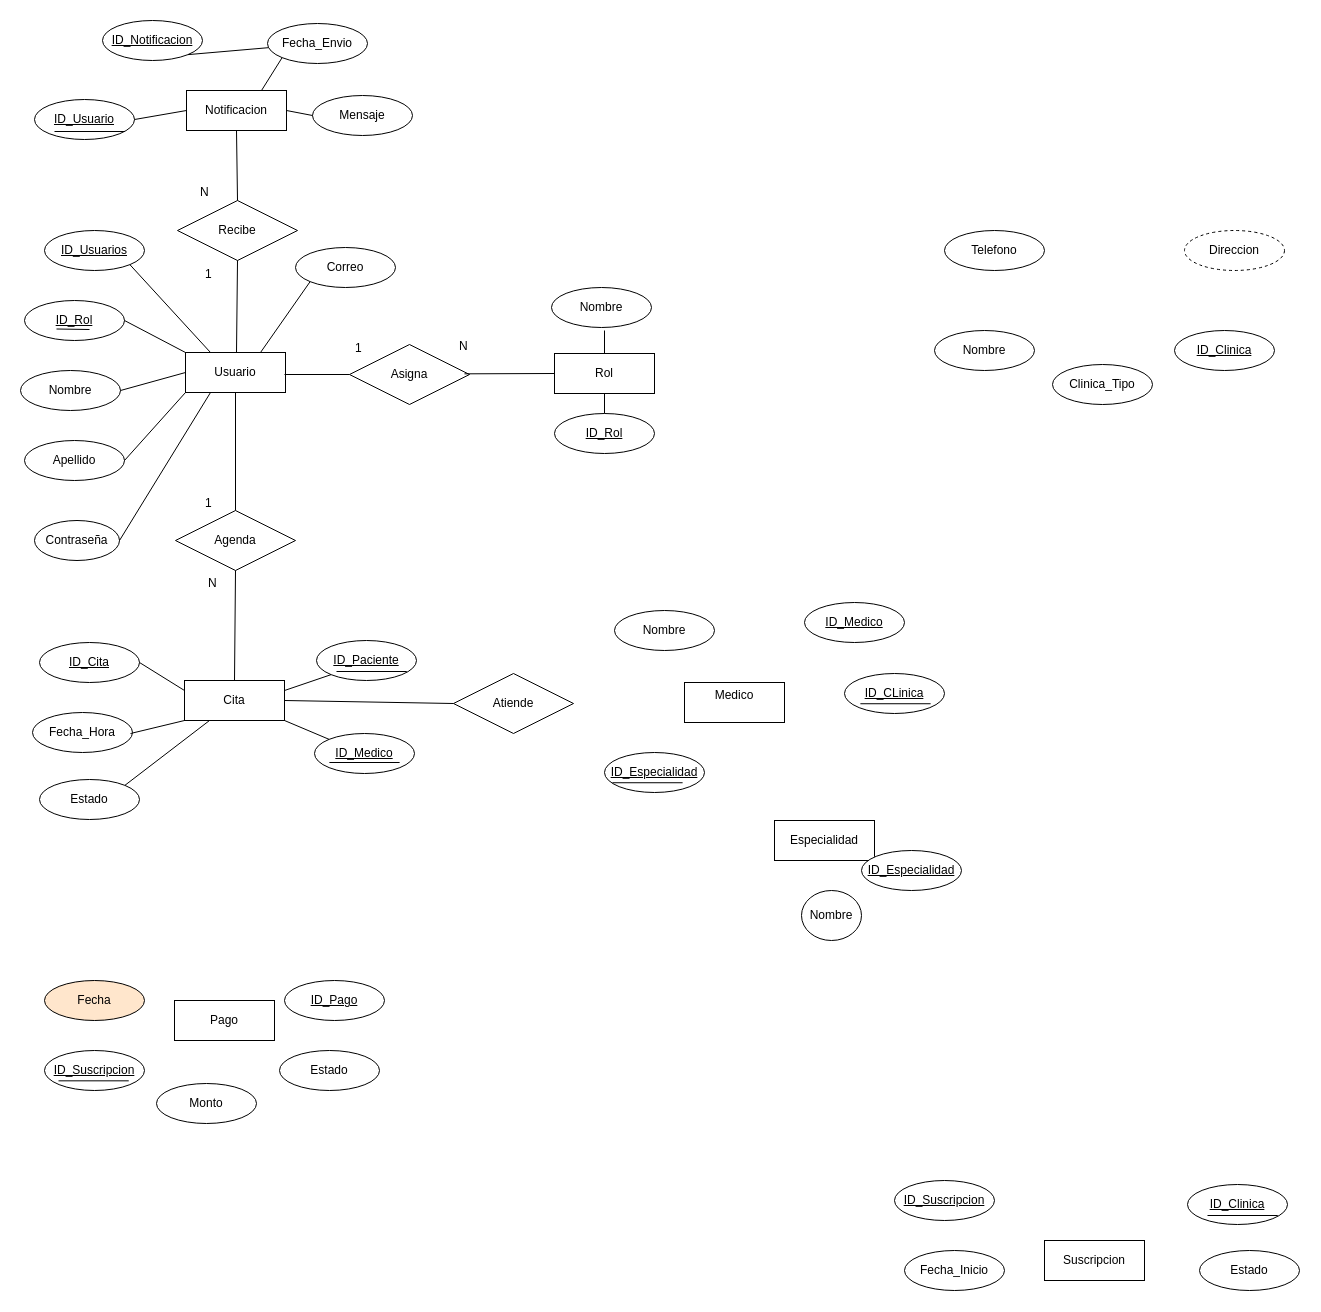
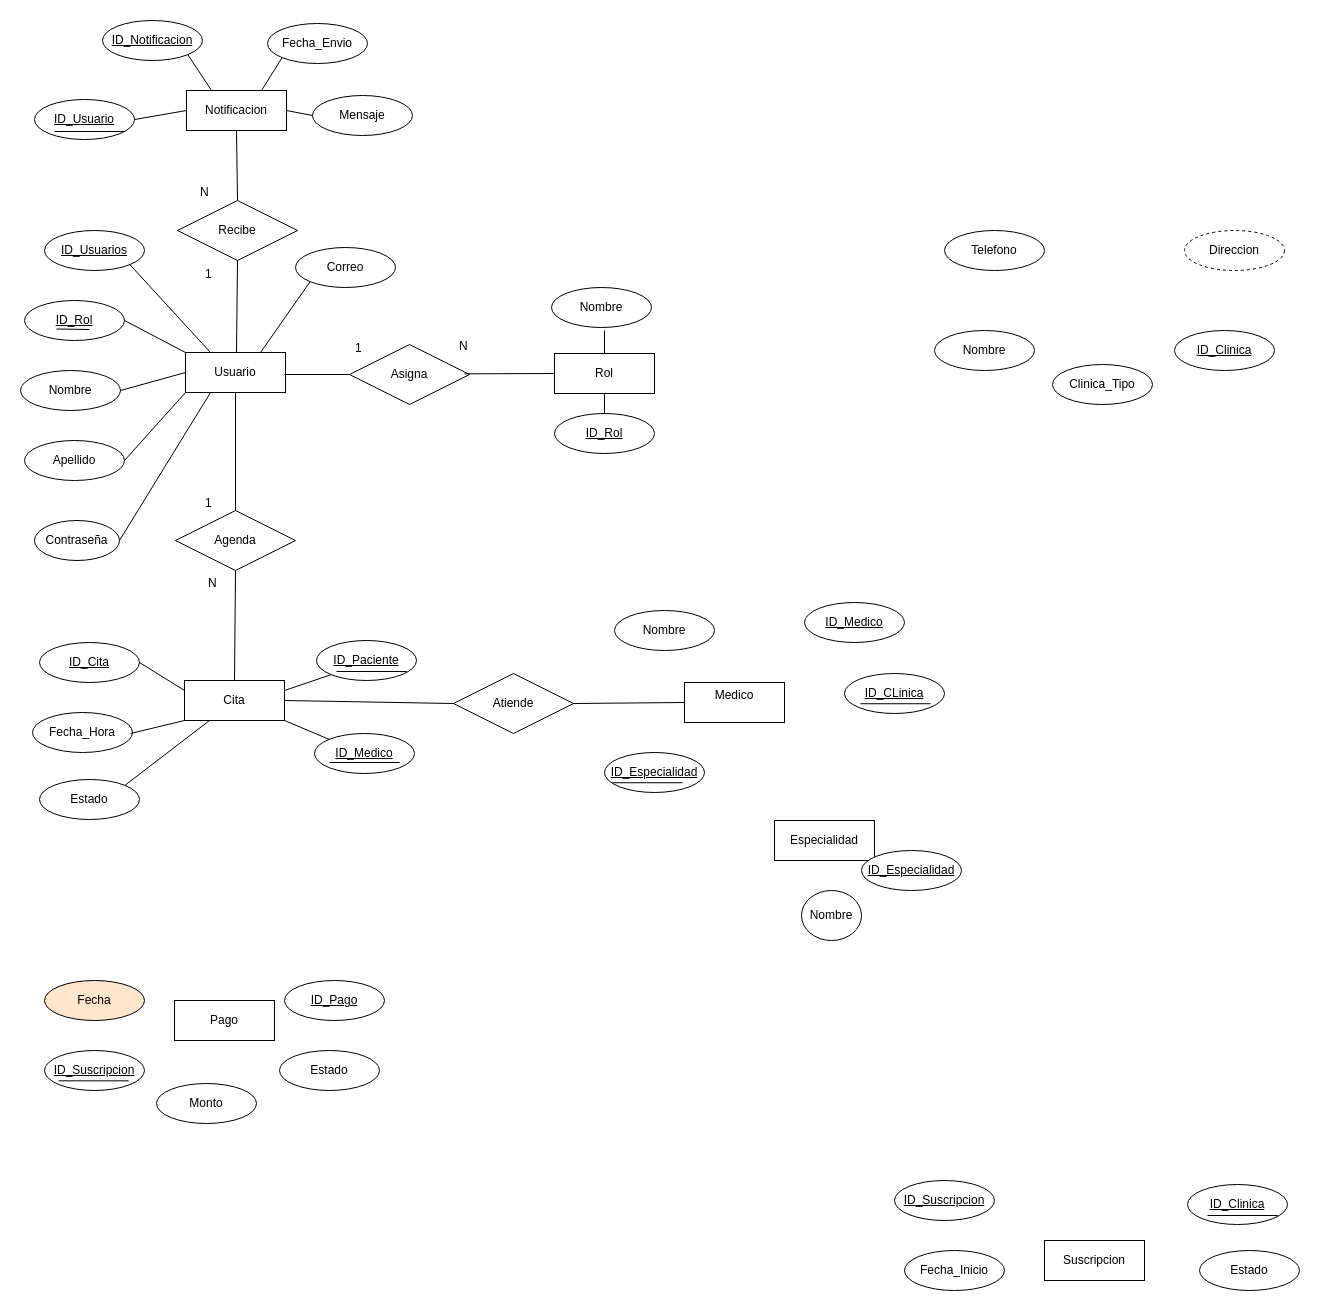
(228, 51) -> (200, 73)
none -> (630, 703)
